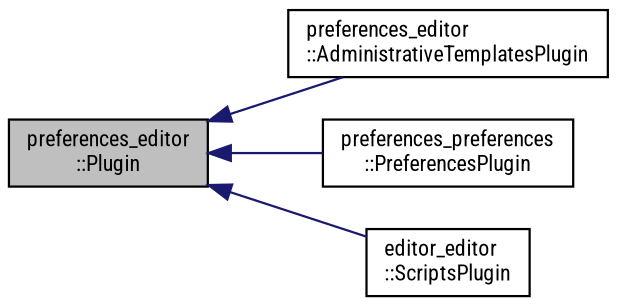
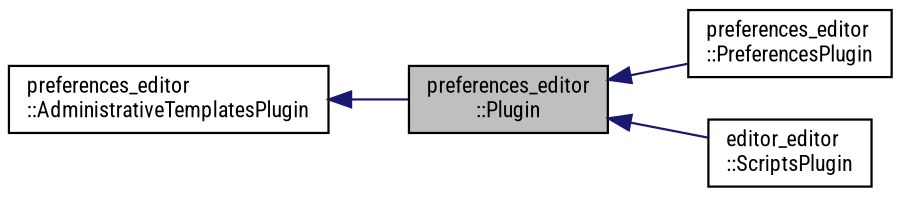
(287, 96) -> (380, 99)
(448, 153) -> (790, 44)
